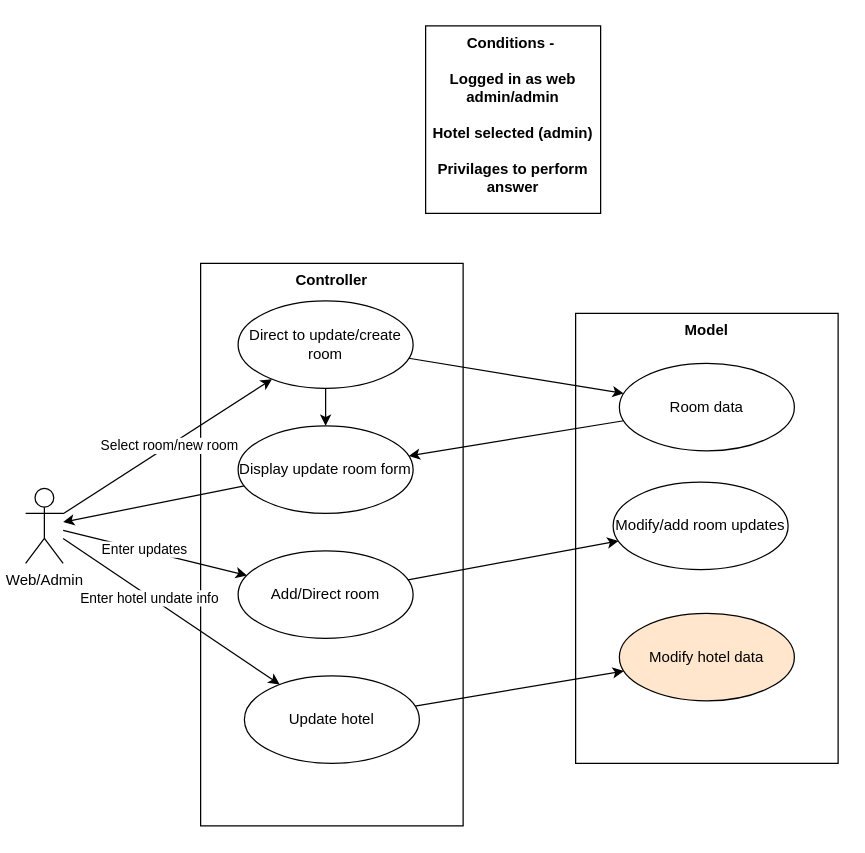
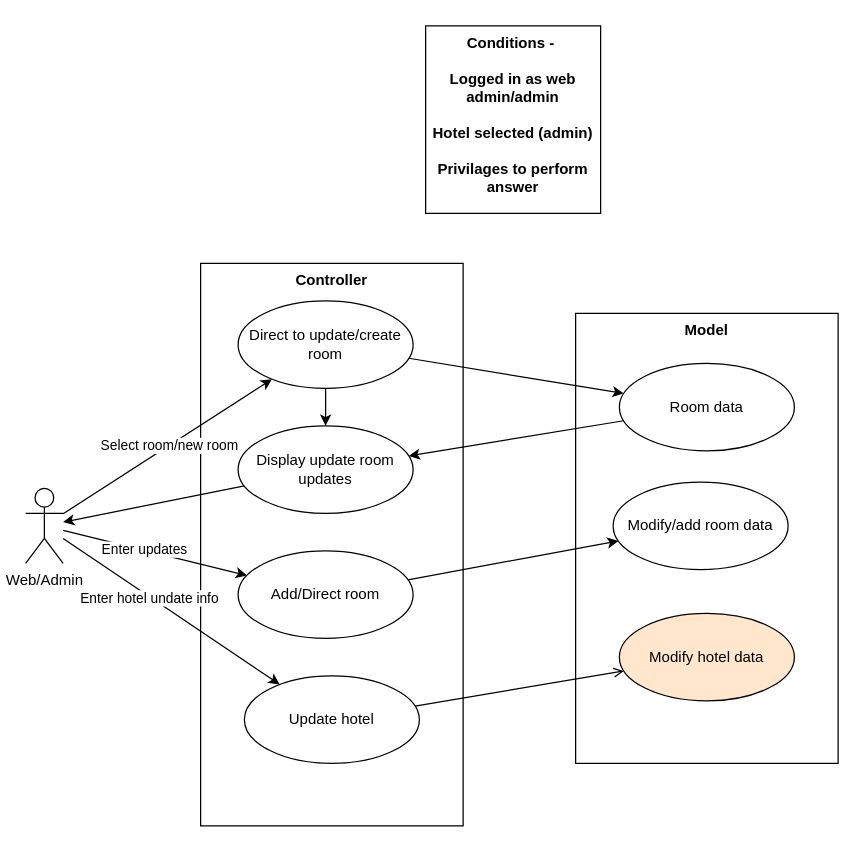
(326, 469) -> (326, 469)
(701, 526) -> (701, 526)
(614, 672) -> (616, 672)
